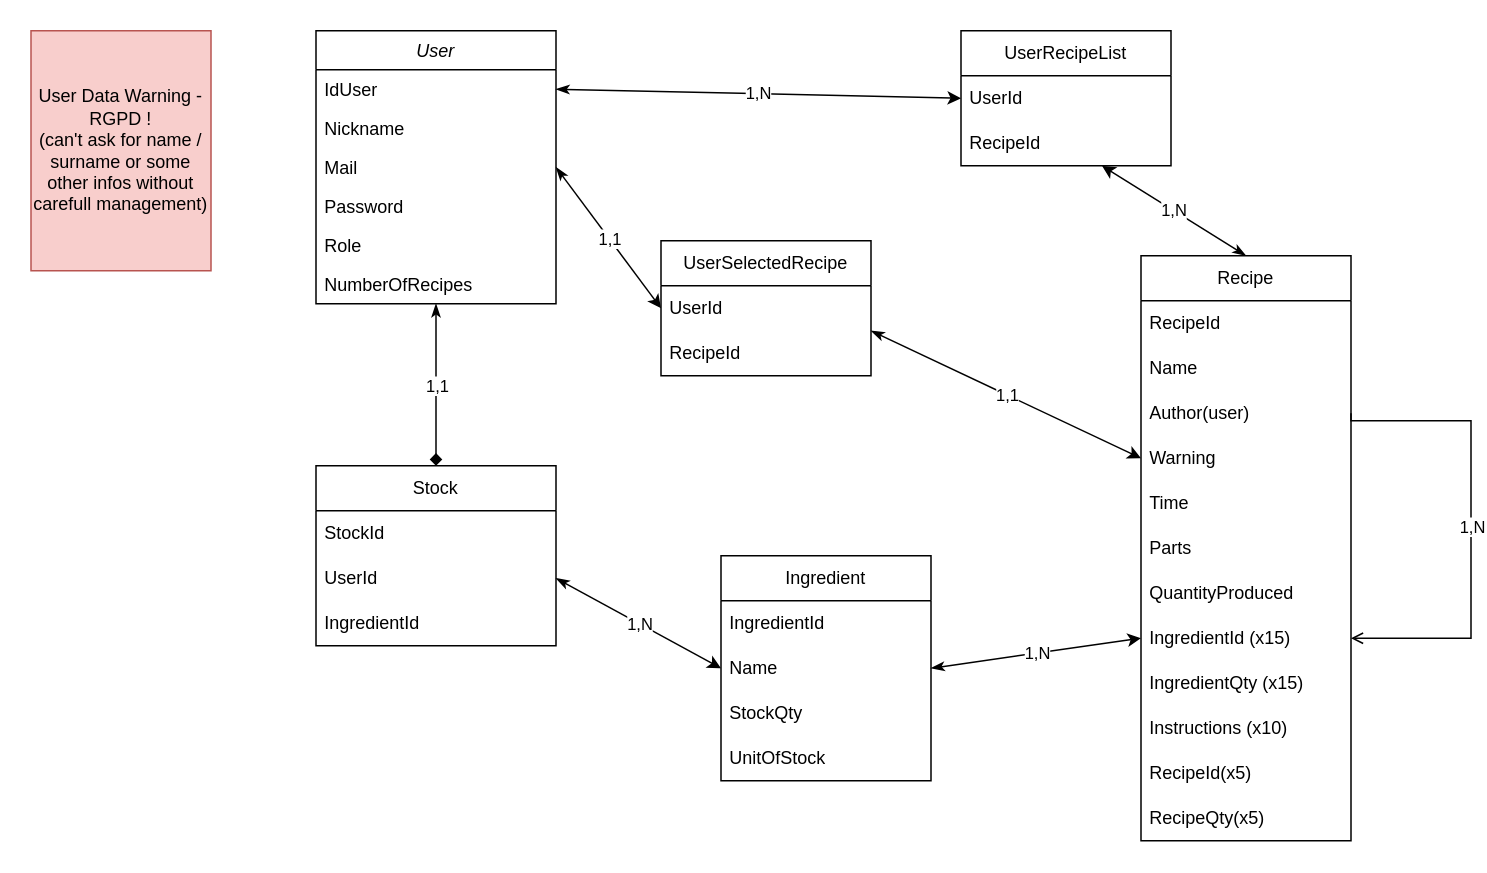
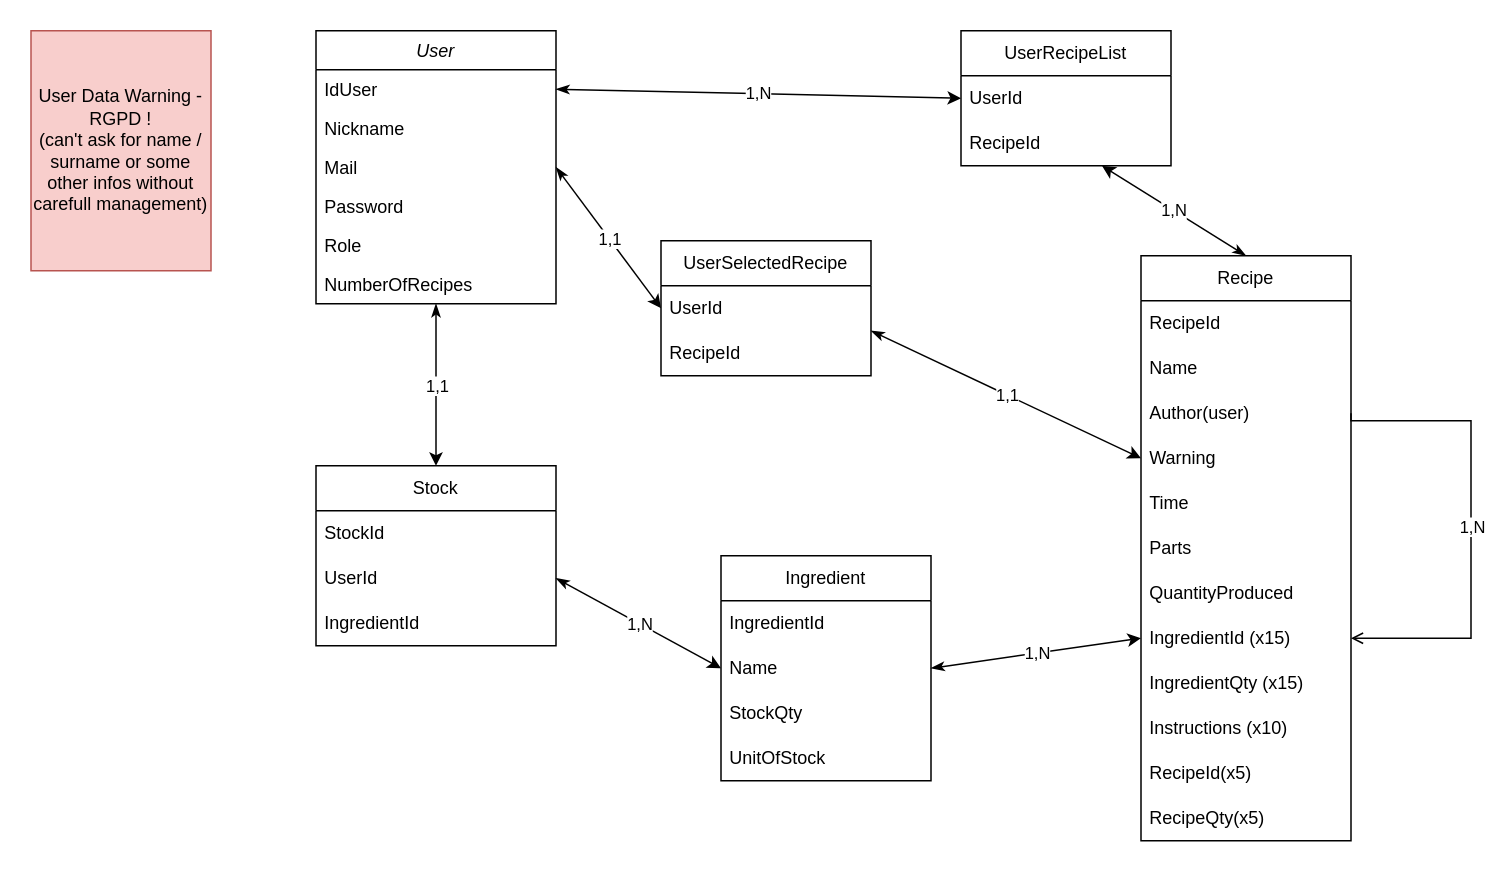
(436, 453) -> (436, 454)
